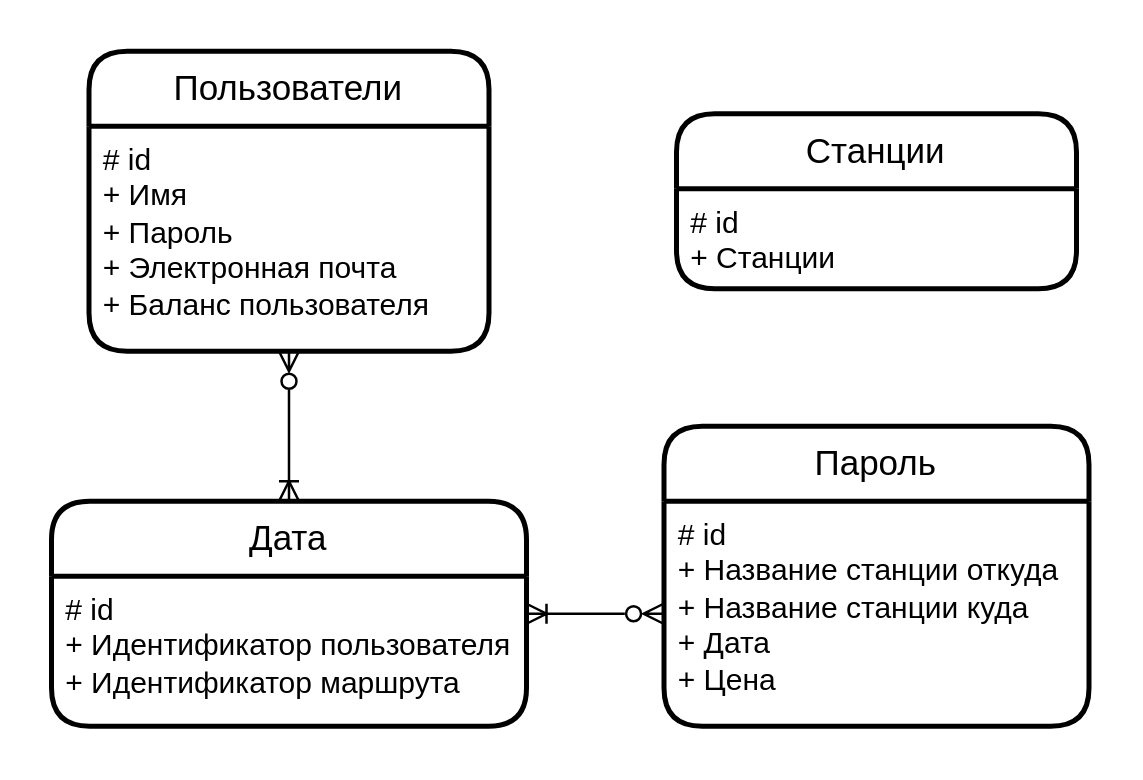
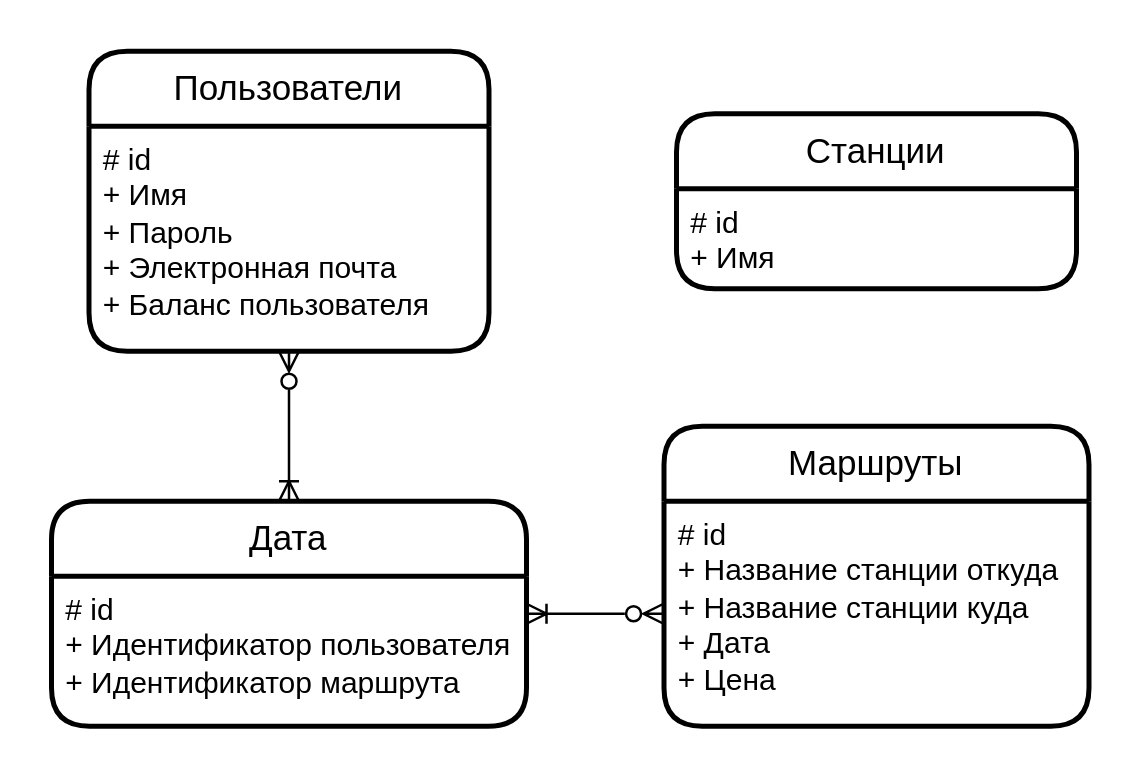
(763, 242) -> (729, 242)
(876, 464) -> (876, 464)
